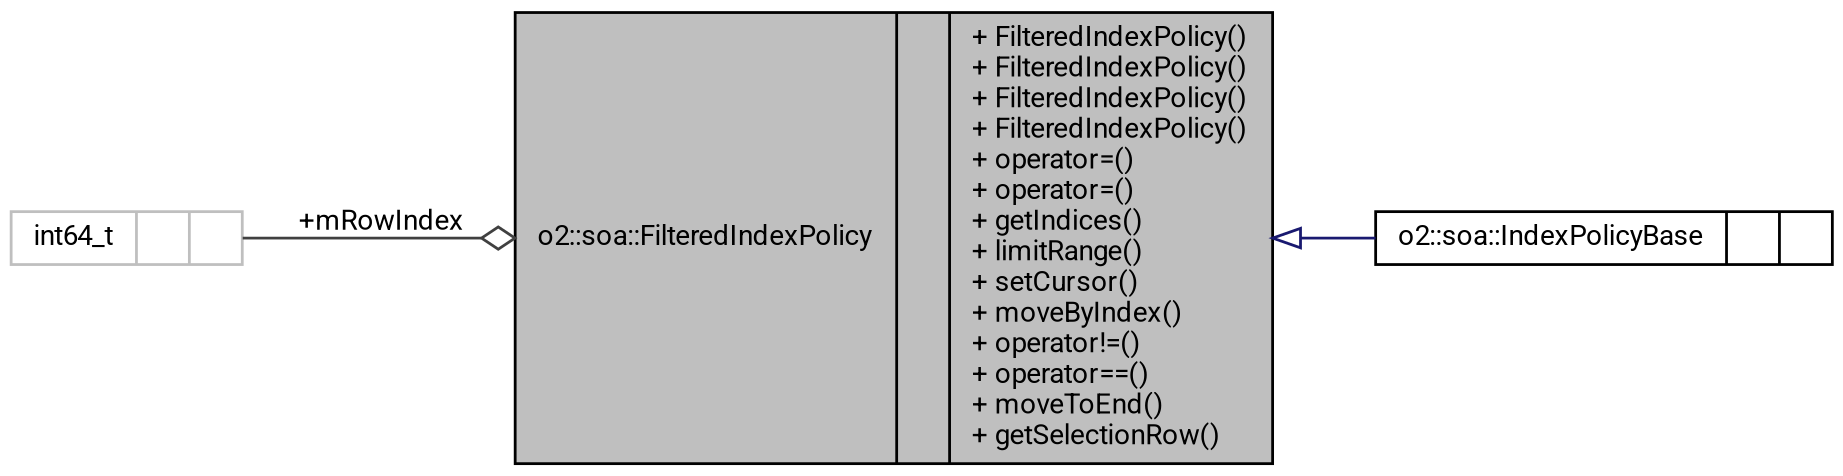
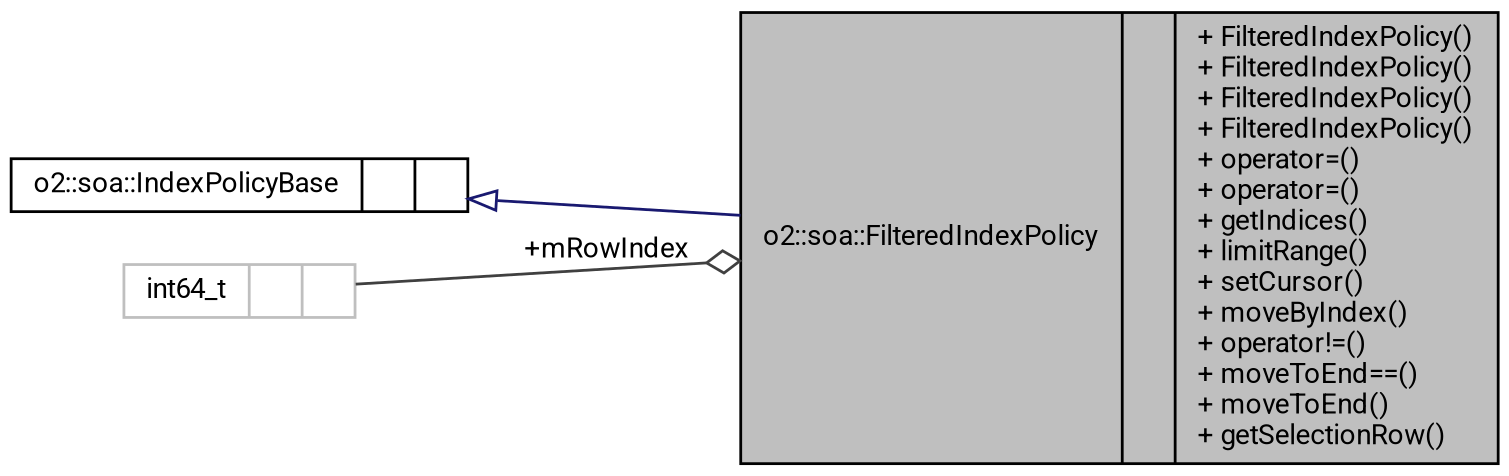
(1338, 238) -> (619, 208)
(1061, 375) -> (1309, 375)
